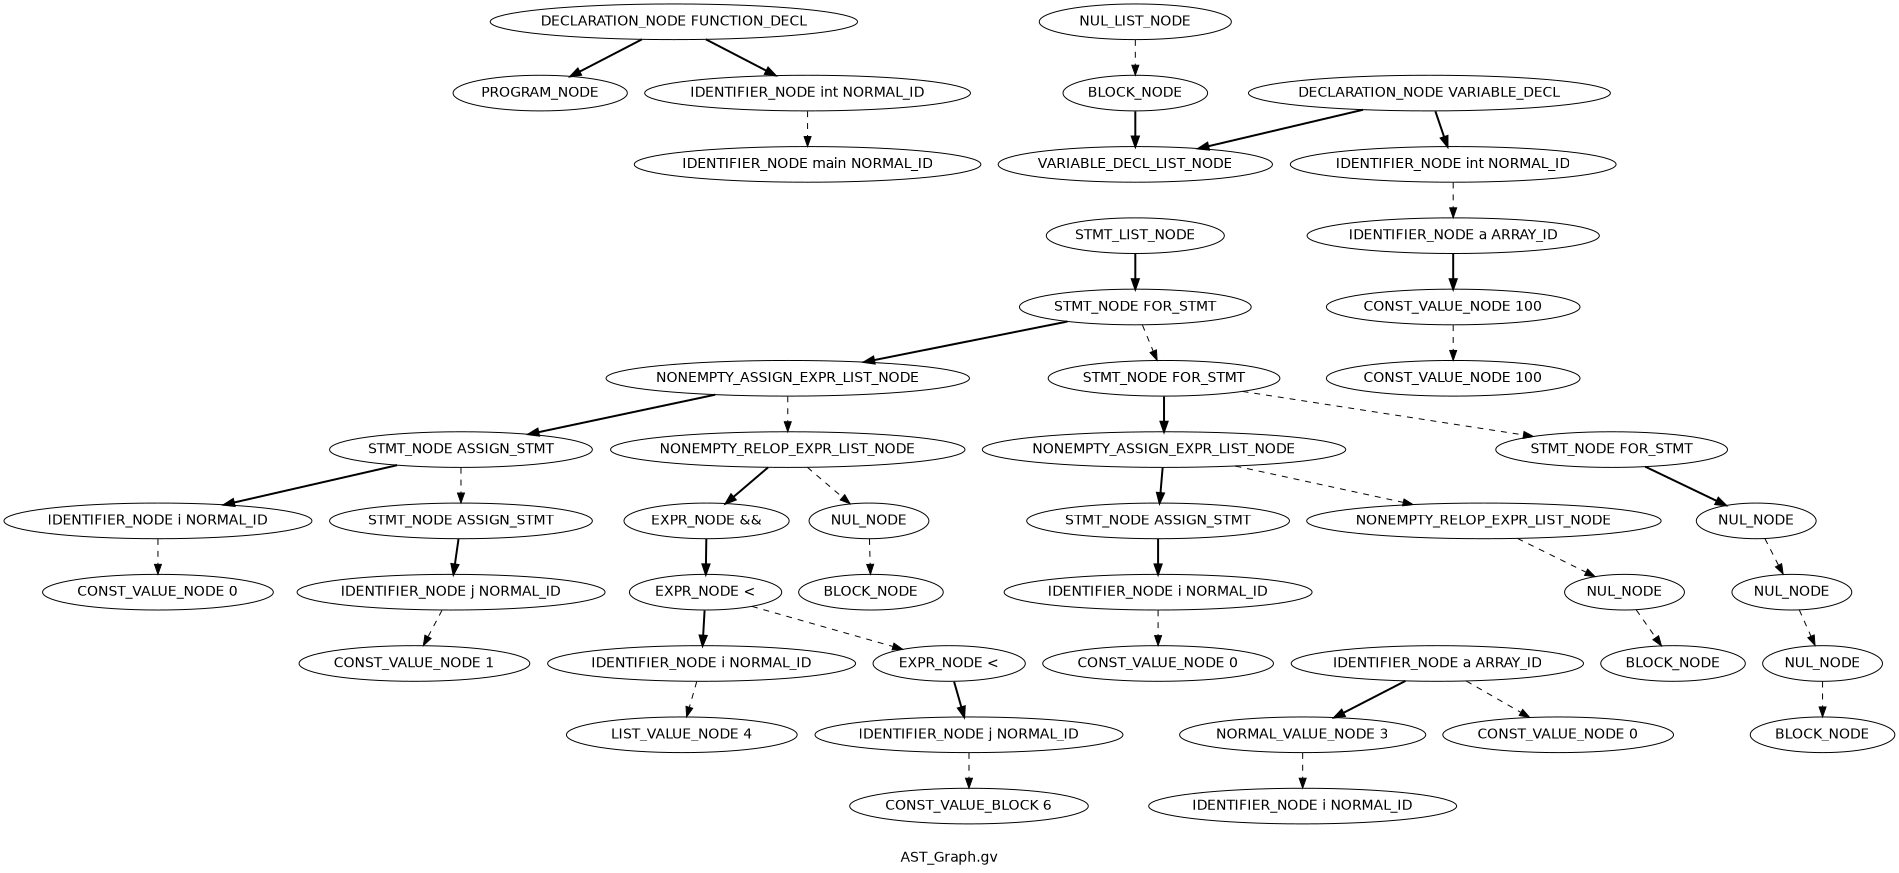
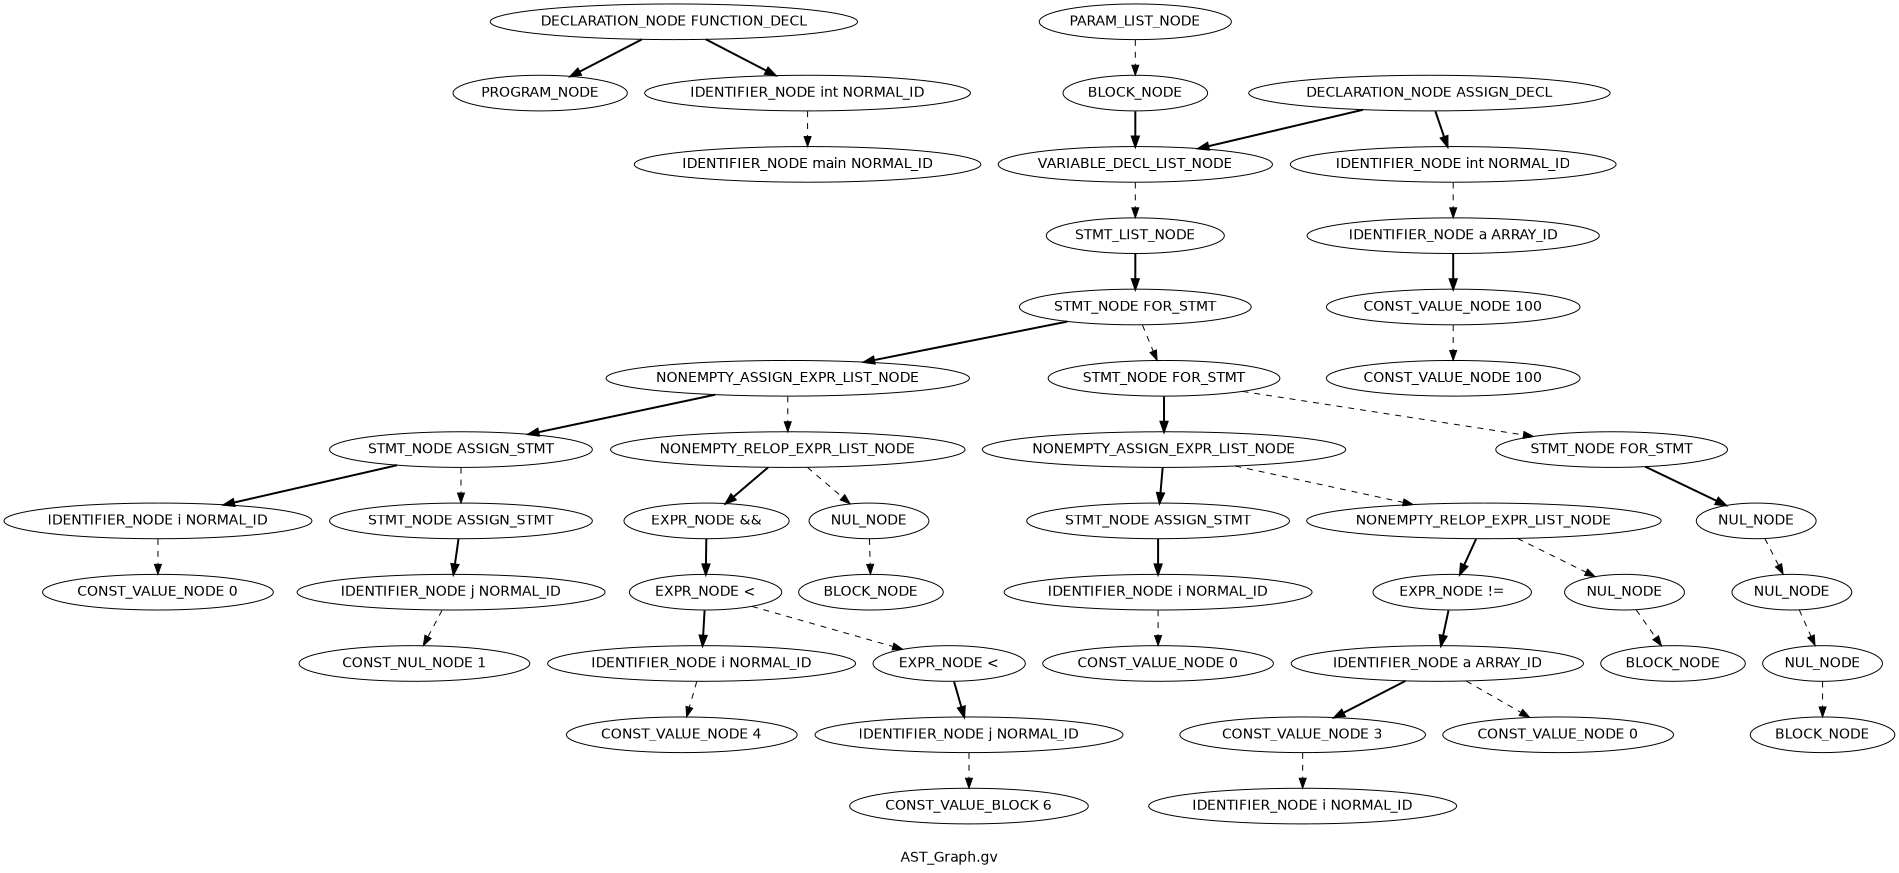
(1135, 22) -> (1135, 22)
(1429, 93) -> (1429, 93)
none -> (1135, 195)
none -> (1452, 592)
(414, 663) -> (414, 663)
(682, 735) -> (682, 735)
(1303, 735) -> (1303, 735)
